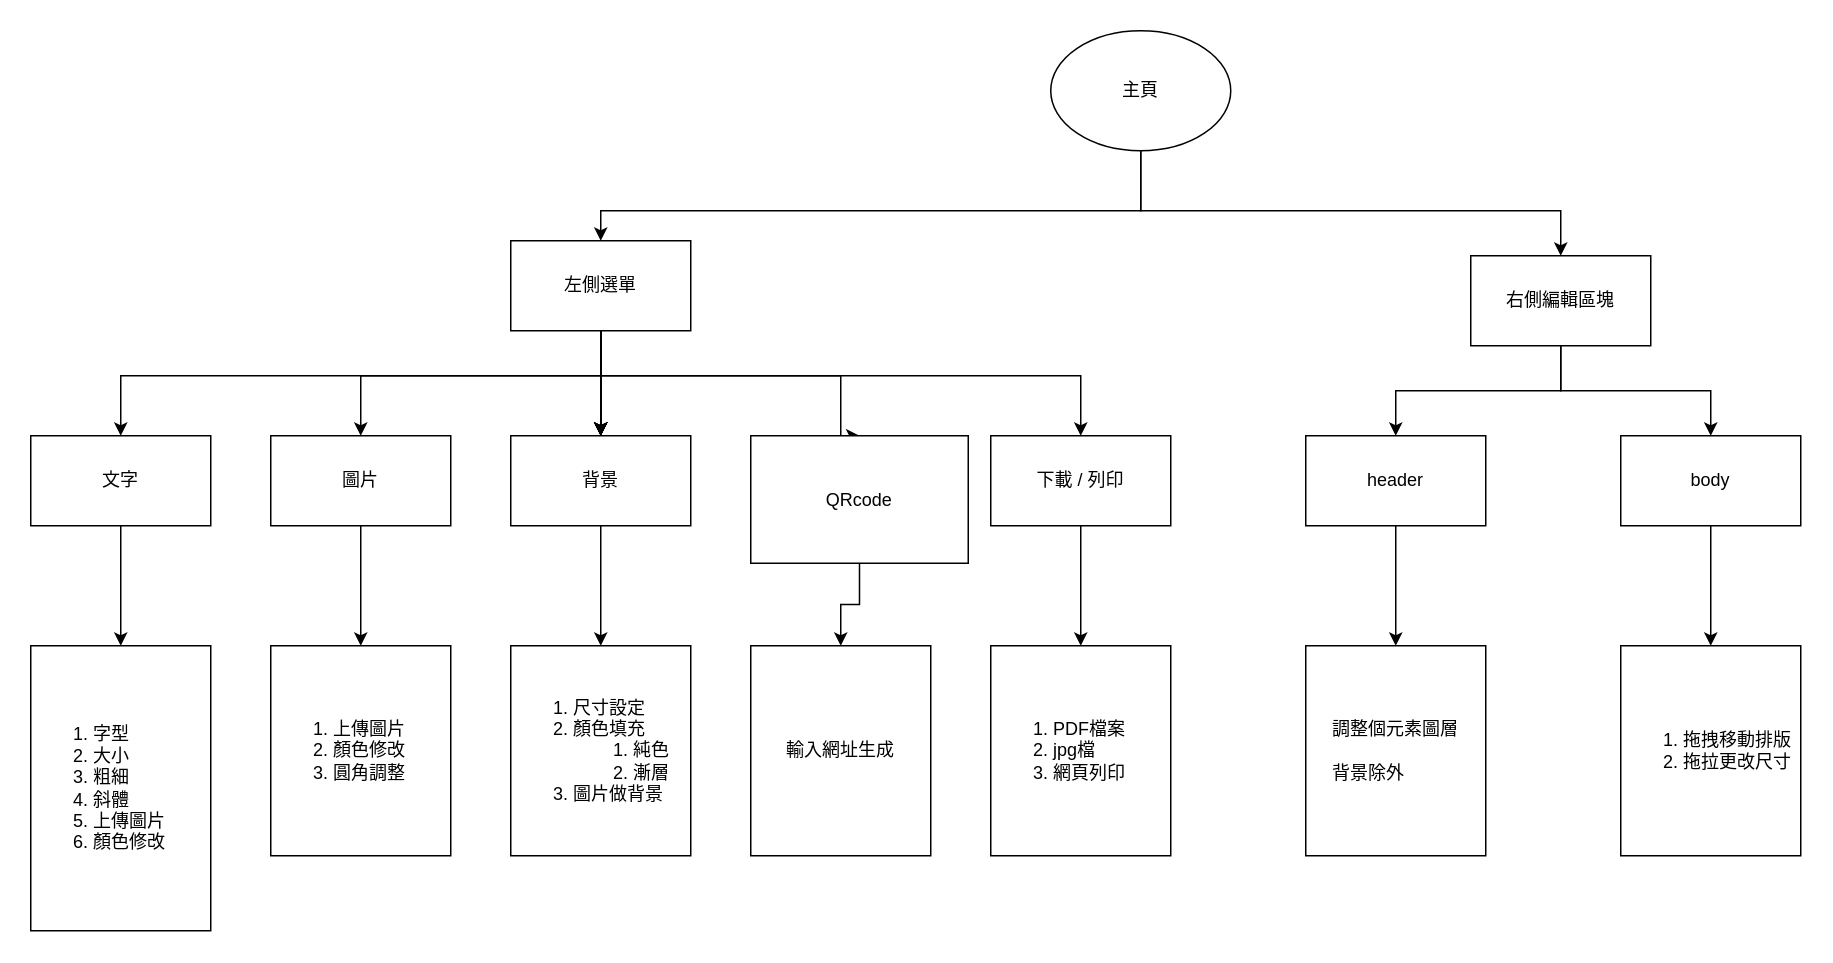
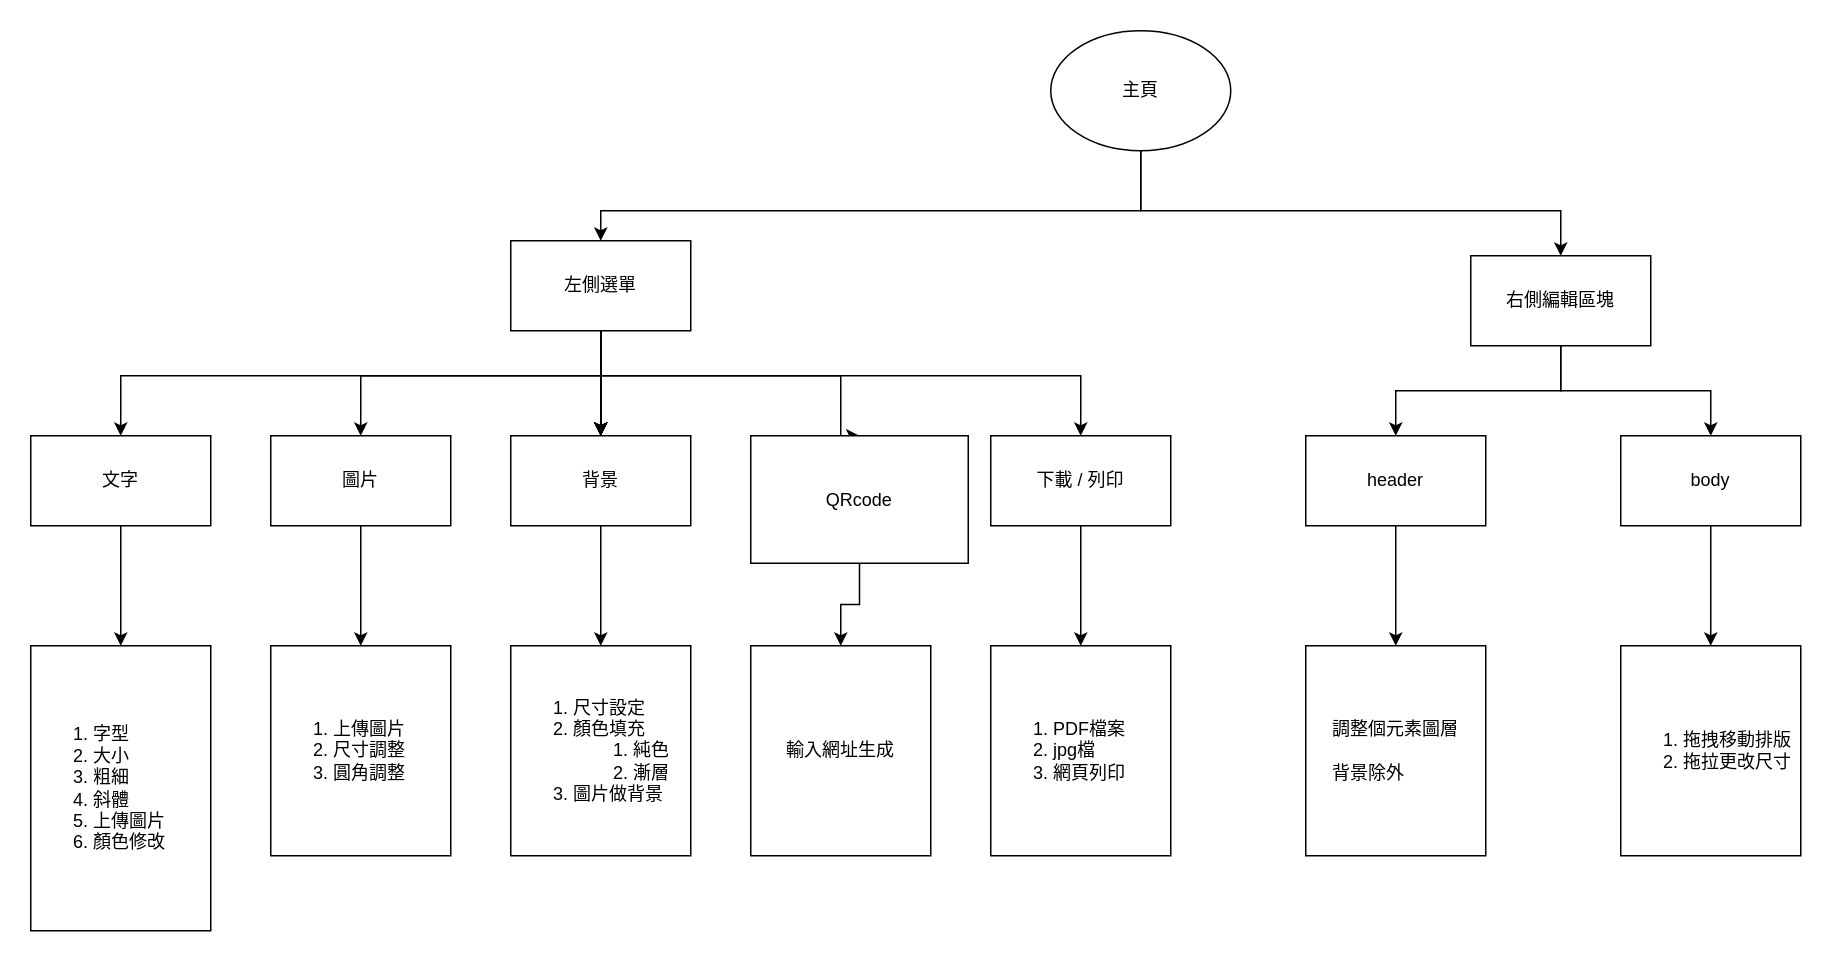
(310, 751) -> (310, 751)
